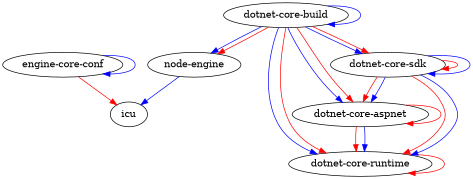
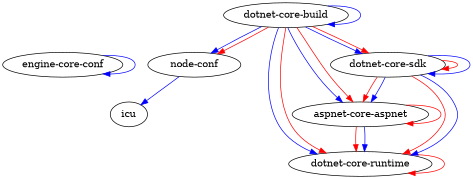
(194, 65) -> (194, 65)
(95, 89) -> none
(360, 114) -> (360, 114)
